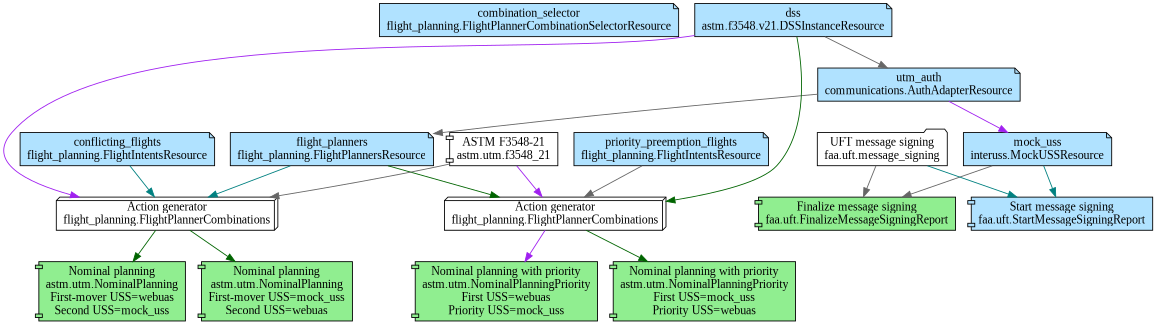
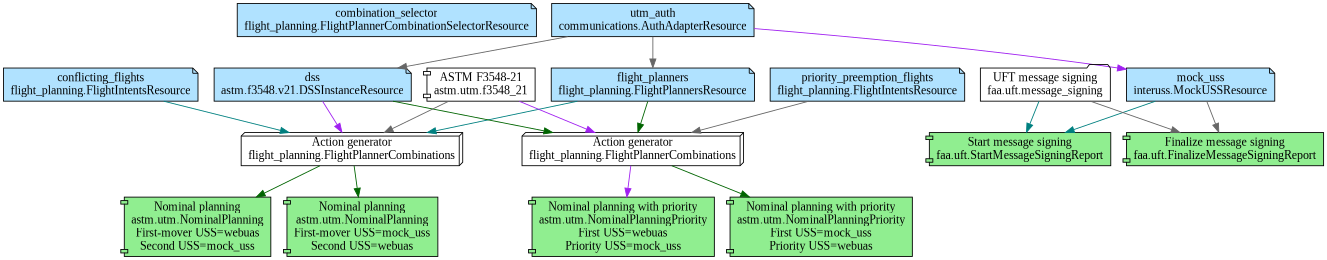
(852, 50) -> (487, 52)
(1062, 214) -> (1020, 149)
